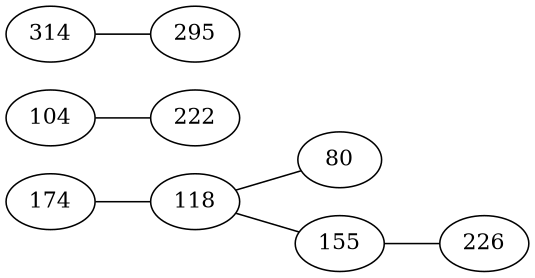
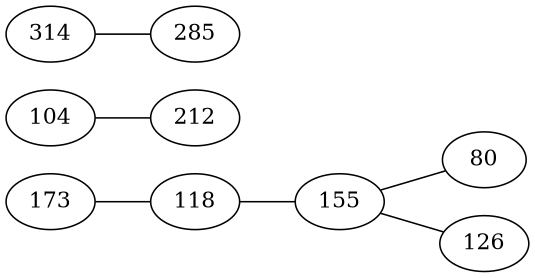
(195, 34) -> (195, 34)
(195, 118) -> (195, 118)
(269, 180) -> (413, 180)
(51, 202) -> (51, 202)
(484, 244) -> (484, 244)
